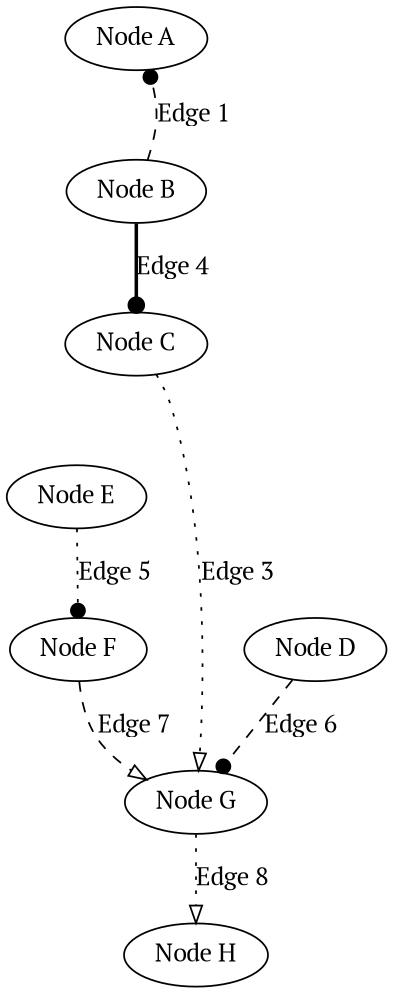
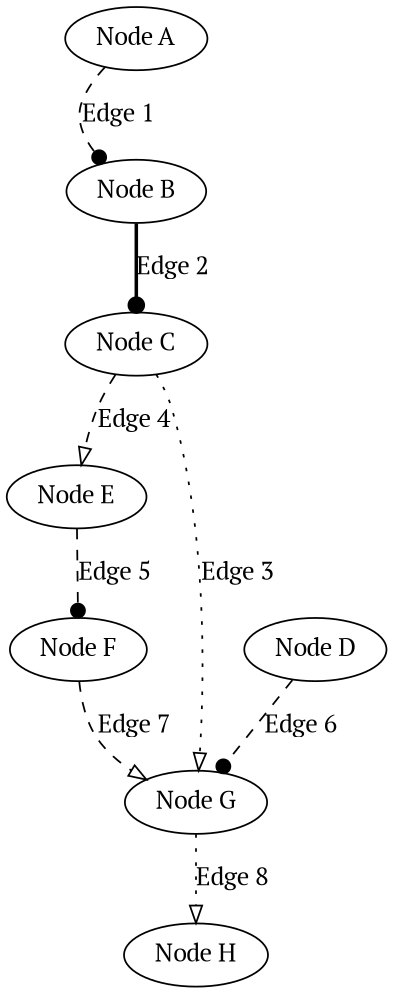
(156, 122) -> (80, 108)
(173, 268) -> (173, 268)
none -> (97, 410)
(77, 566) -> (77, 566)
